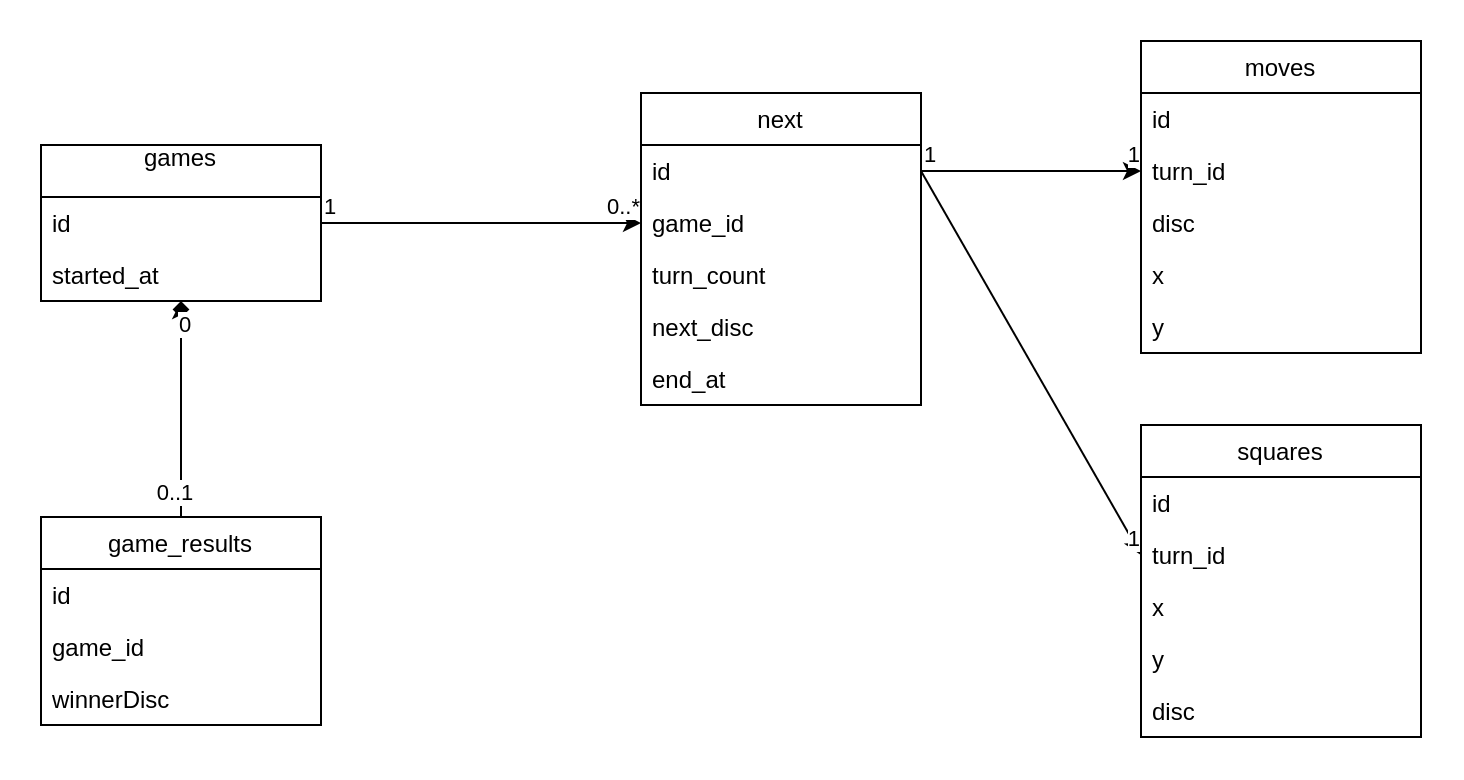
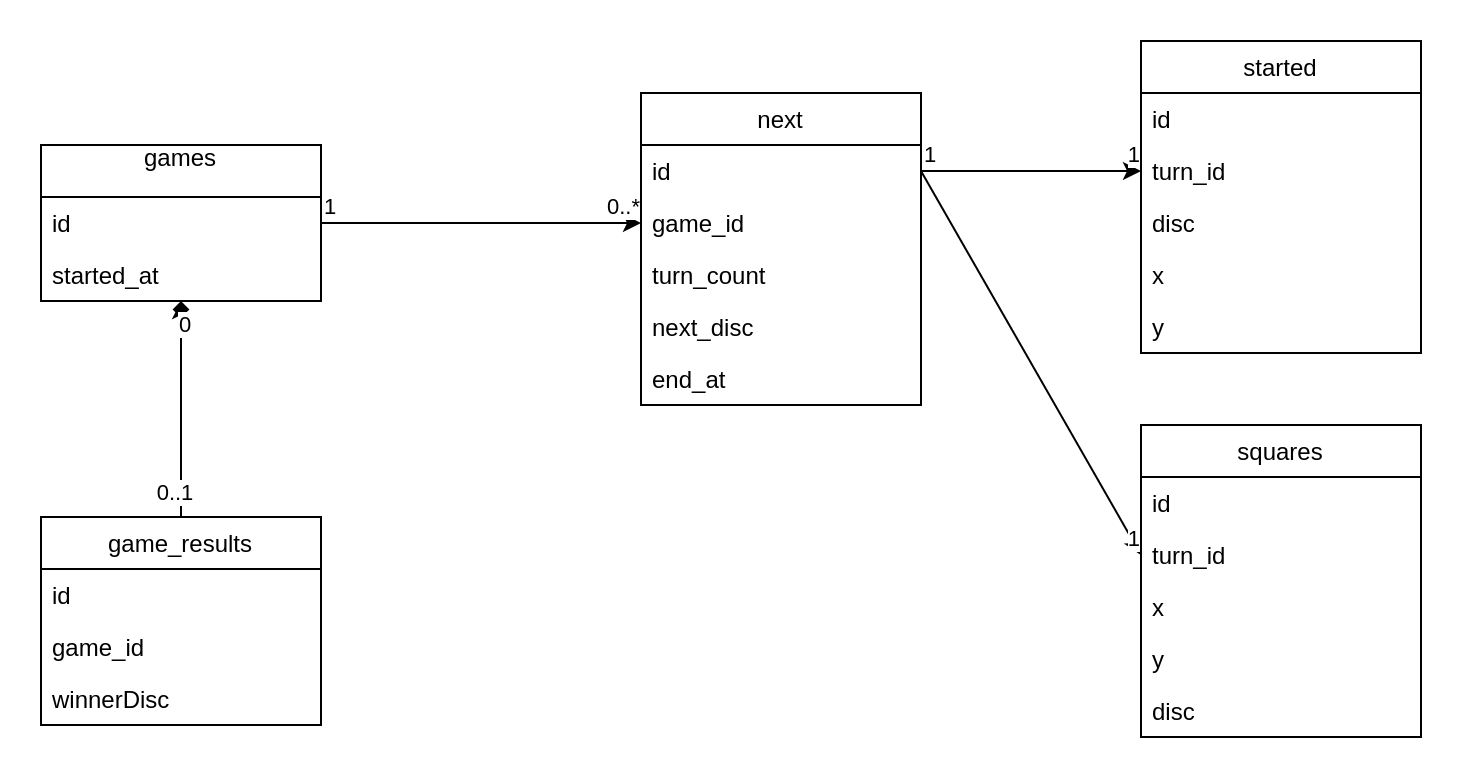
(1280, 68) -> (1280, 68)
